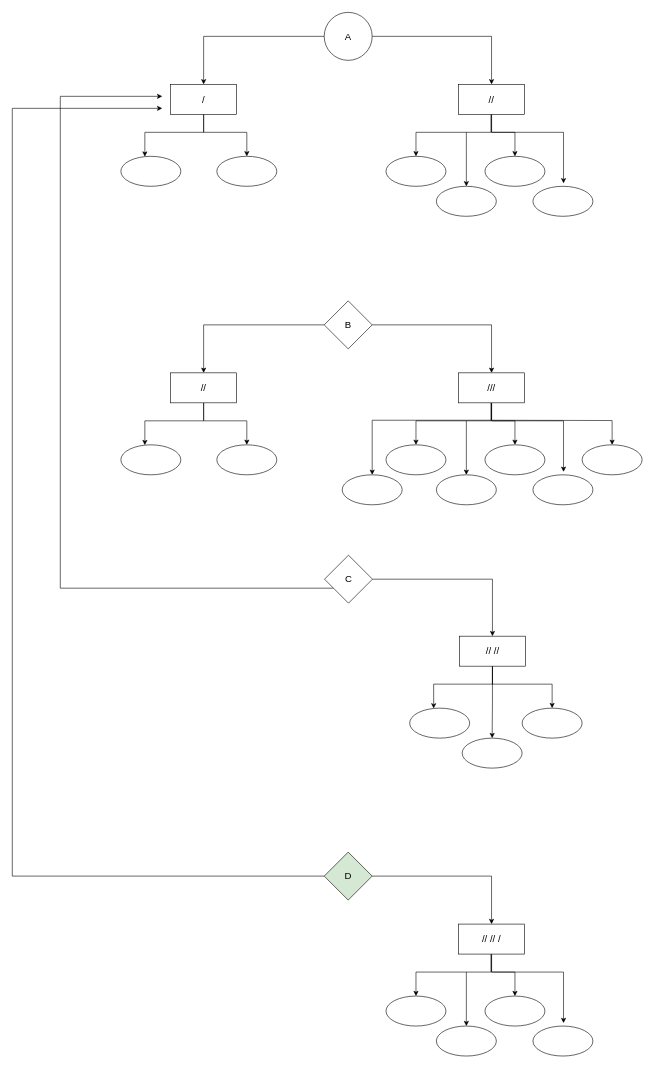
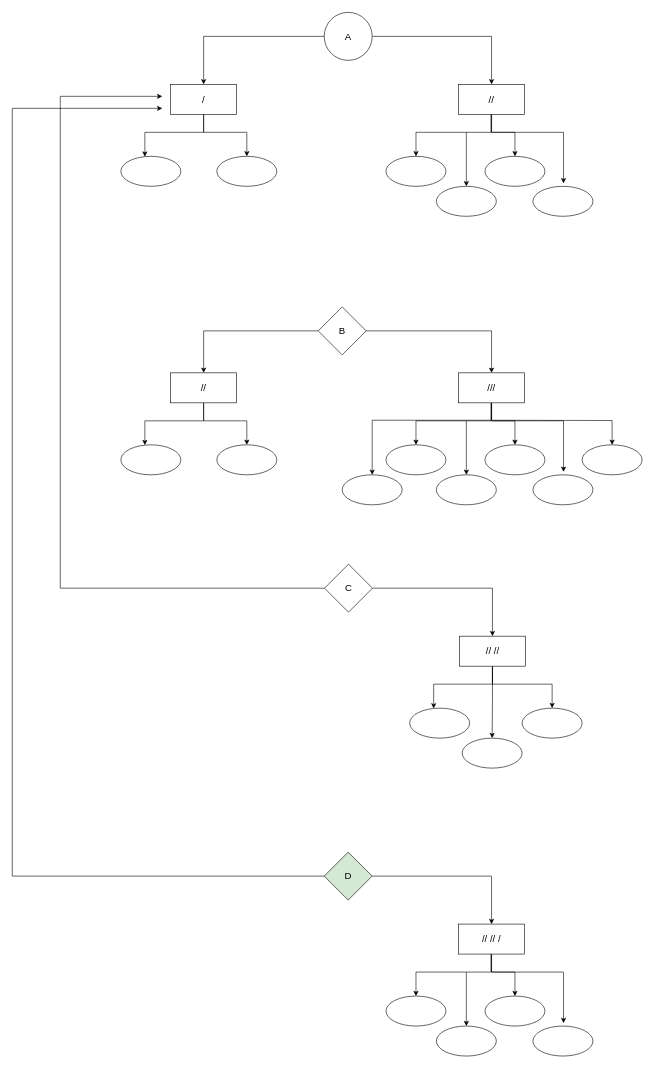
(348, 325) -> (342, 331)
(349, 579) -> (349, 588)
